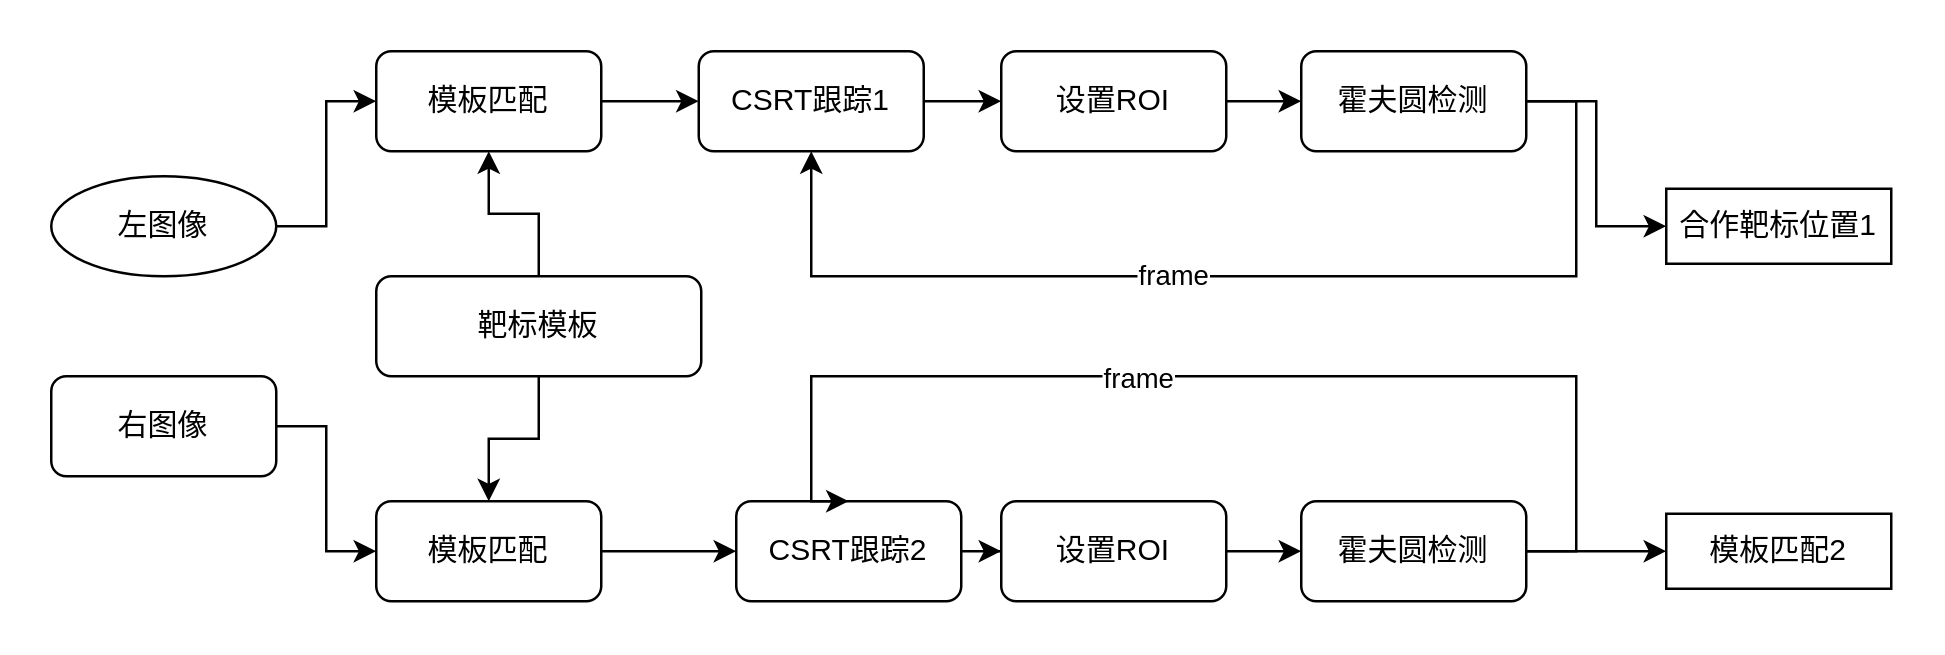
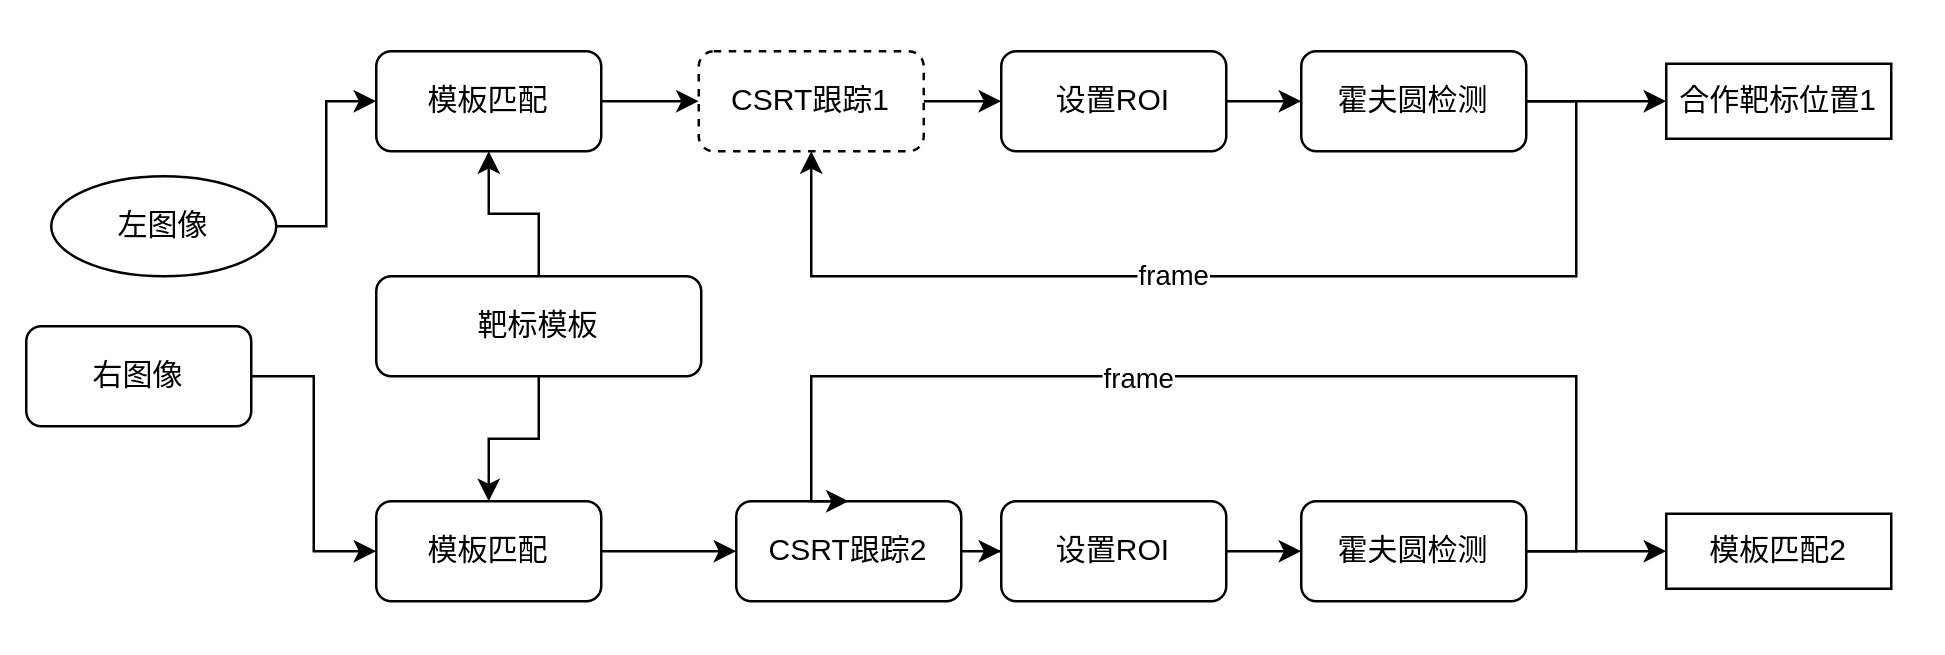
(811, 101) -> (811, 101)
(1779, 226) -> (1779, 101)
(164, 426) -> (139, 376)
